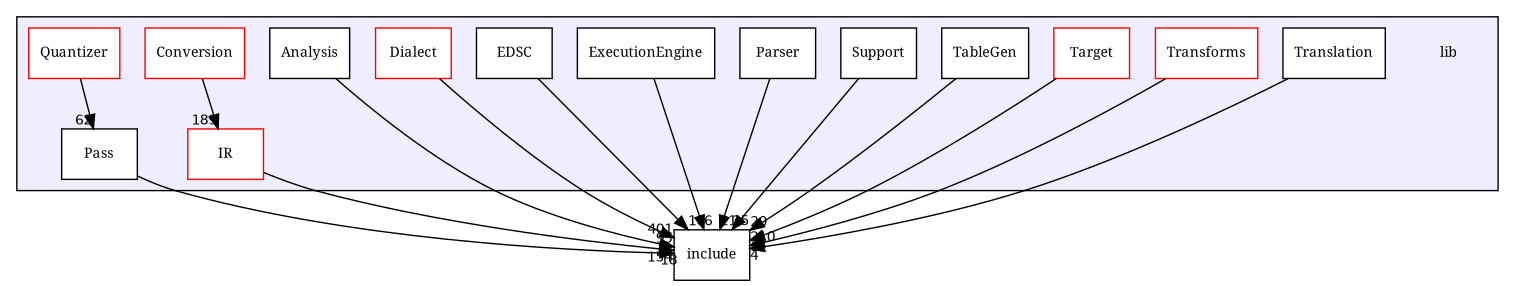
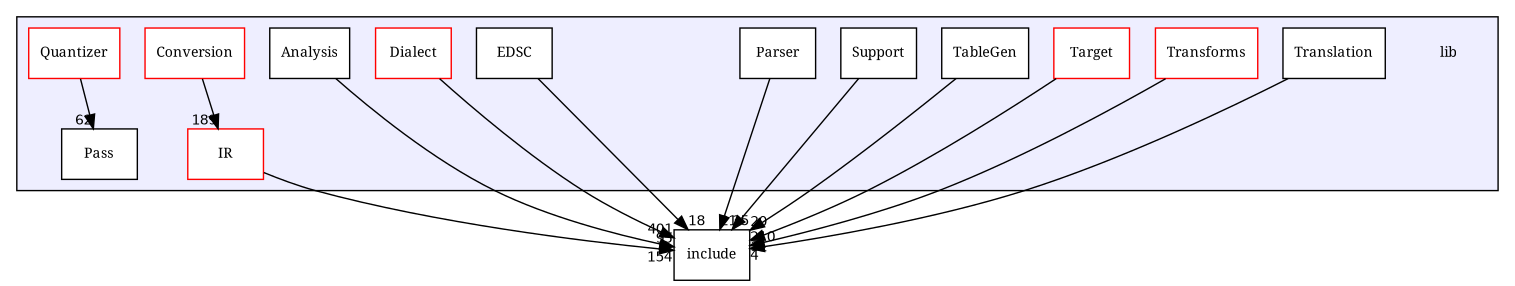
(646, 53) -> none
(395, 233) -> none
